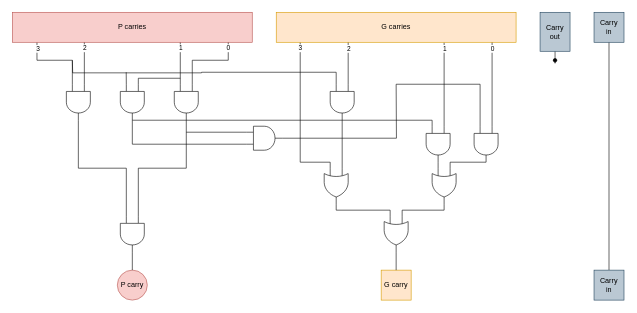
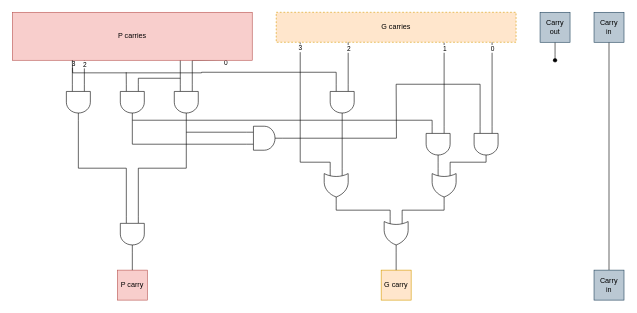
(132, 27) -> (132, 36)
(396, 27) -> (396, 27)
(555, 32) -> (555, 27)
(132, 285) -> (132, 285)
